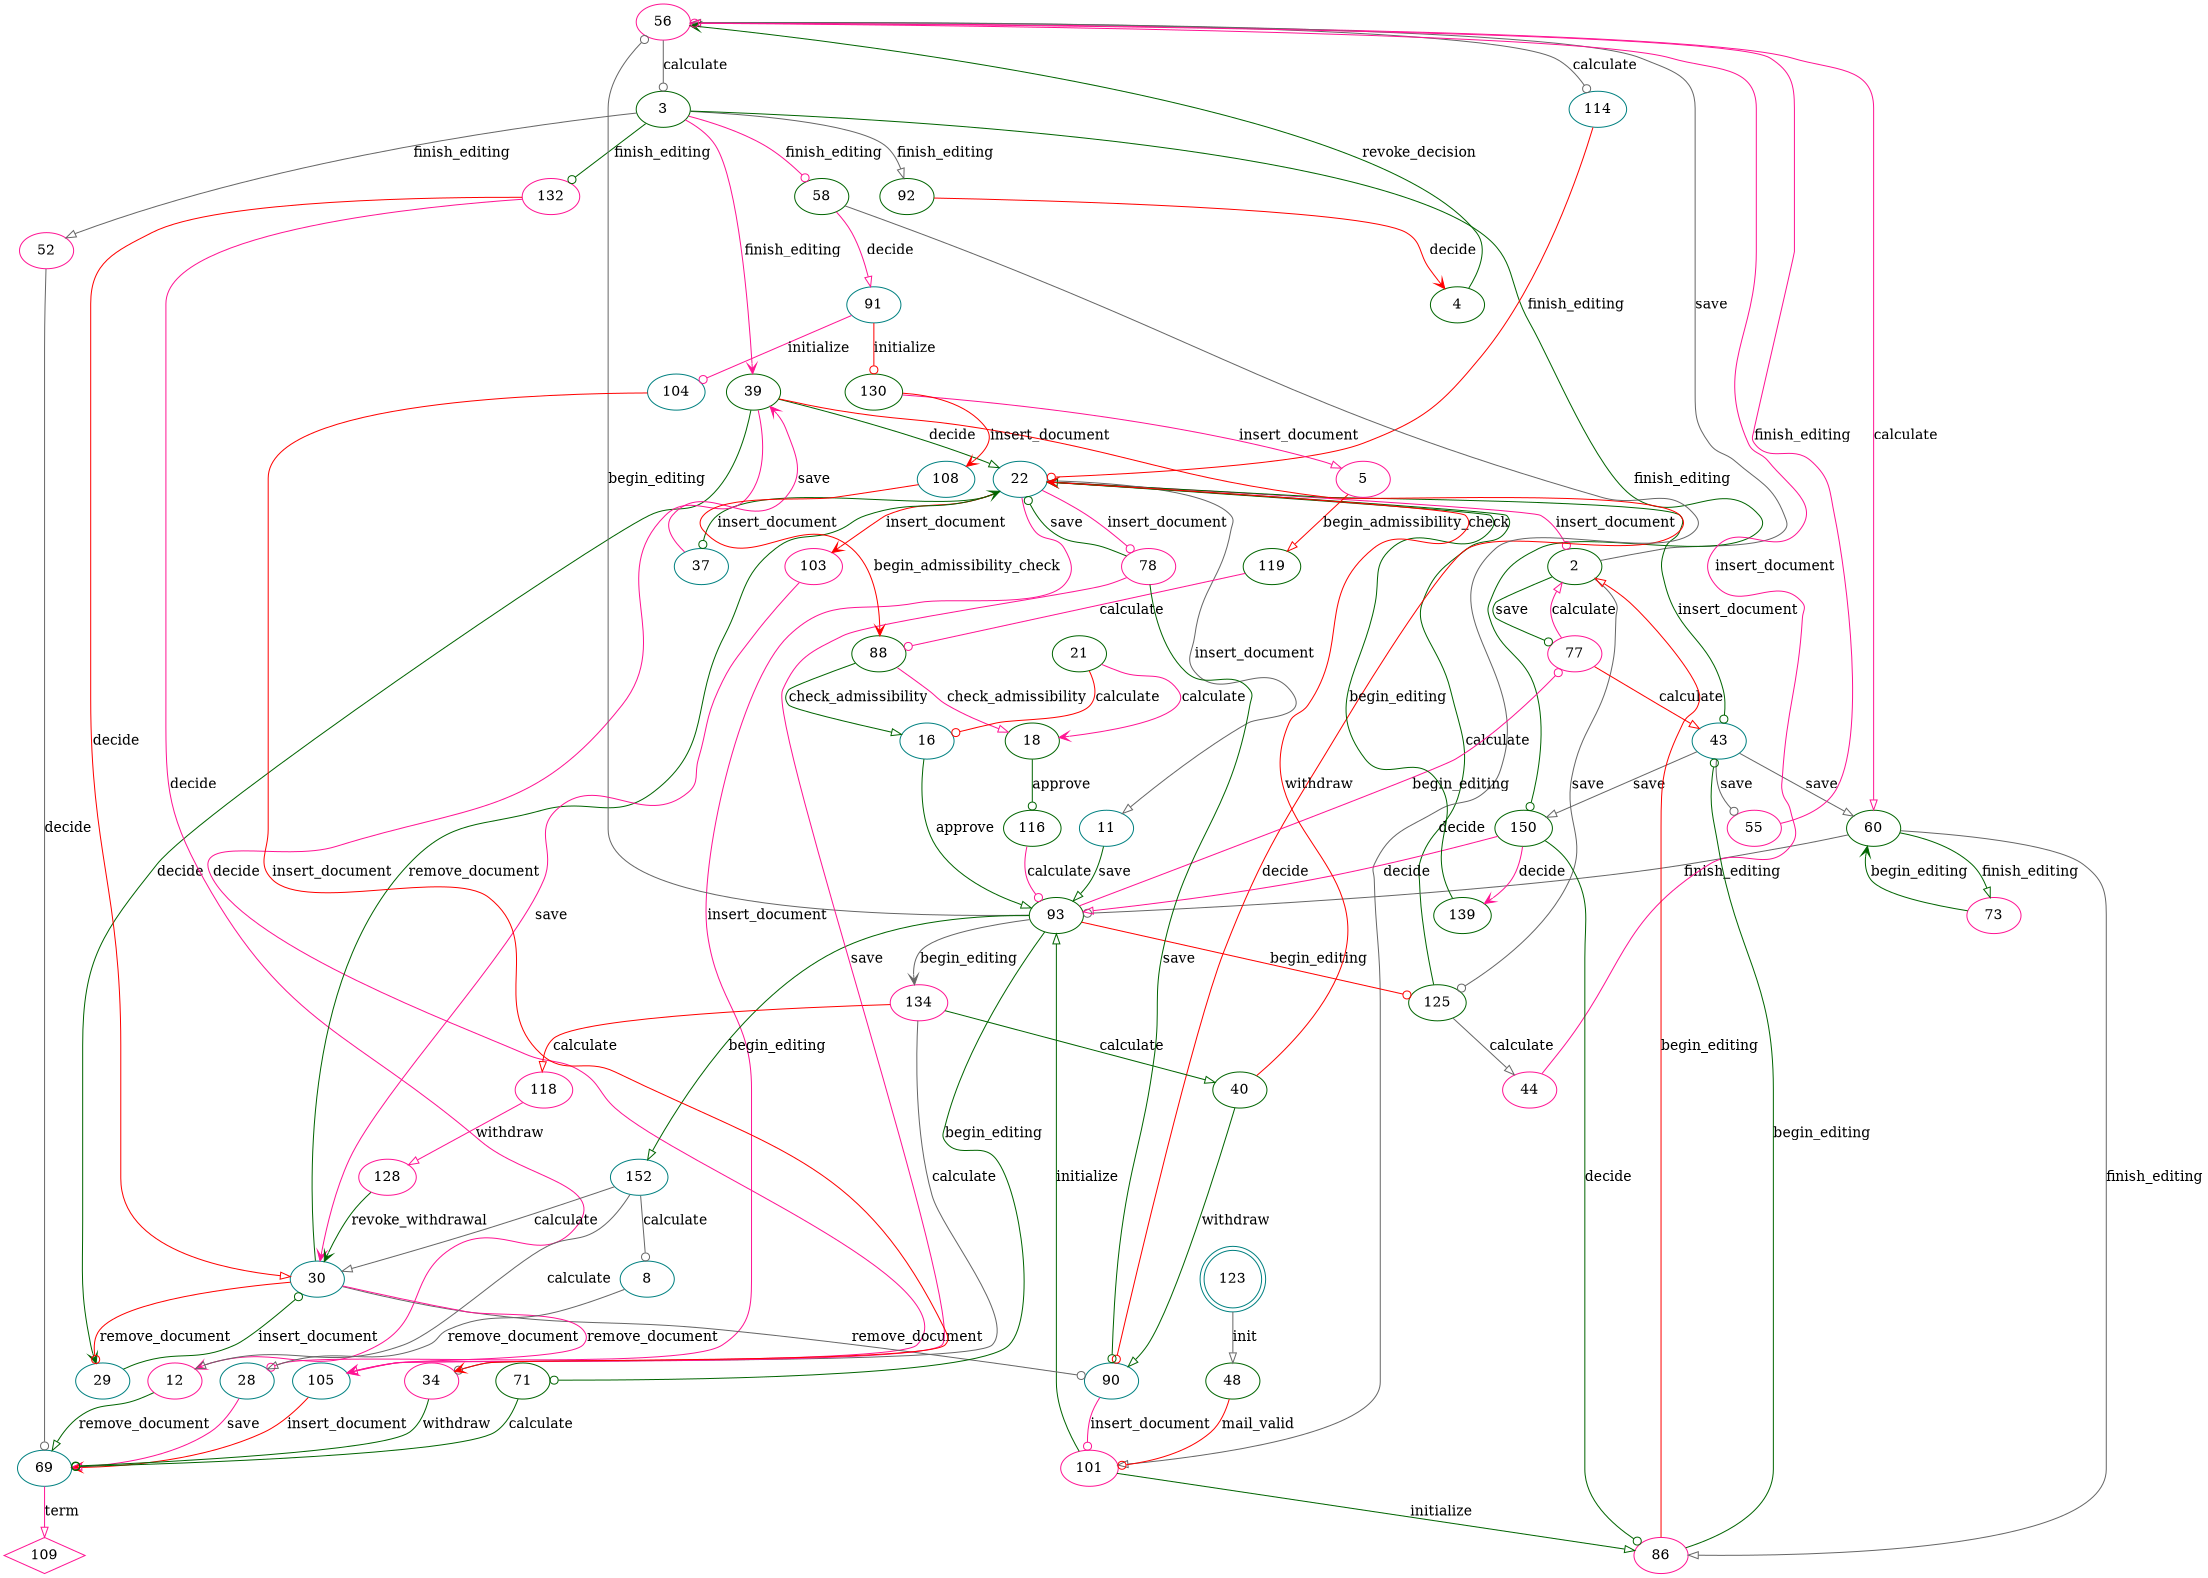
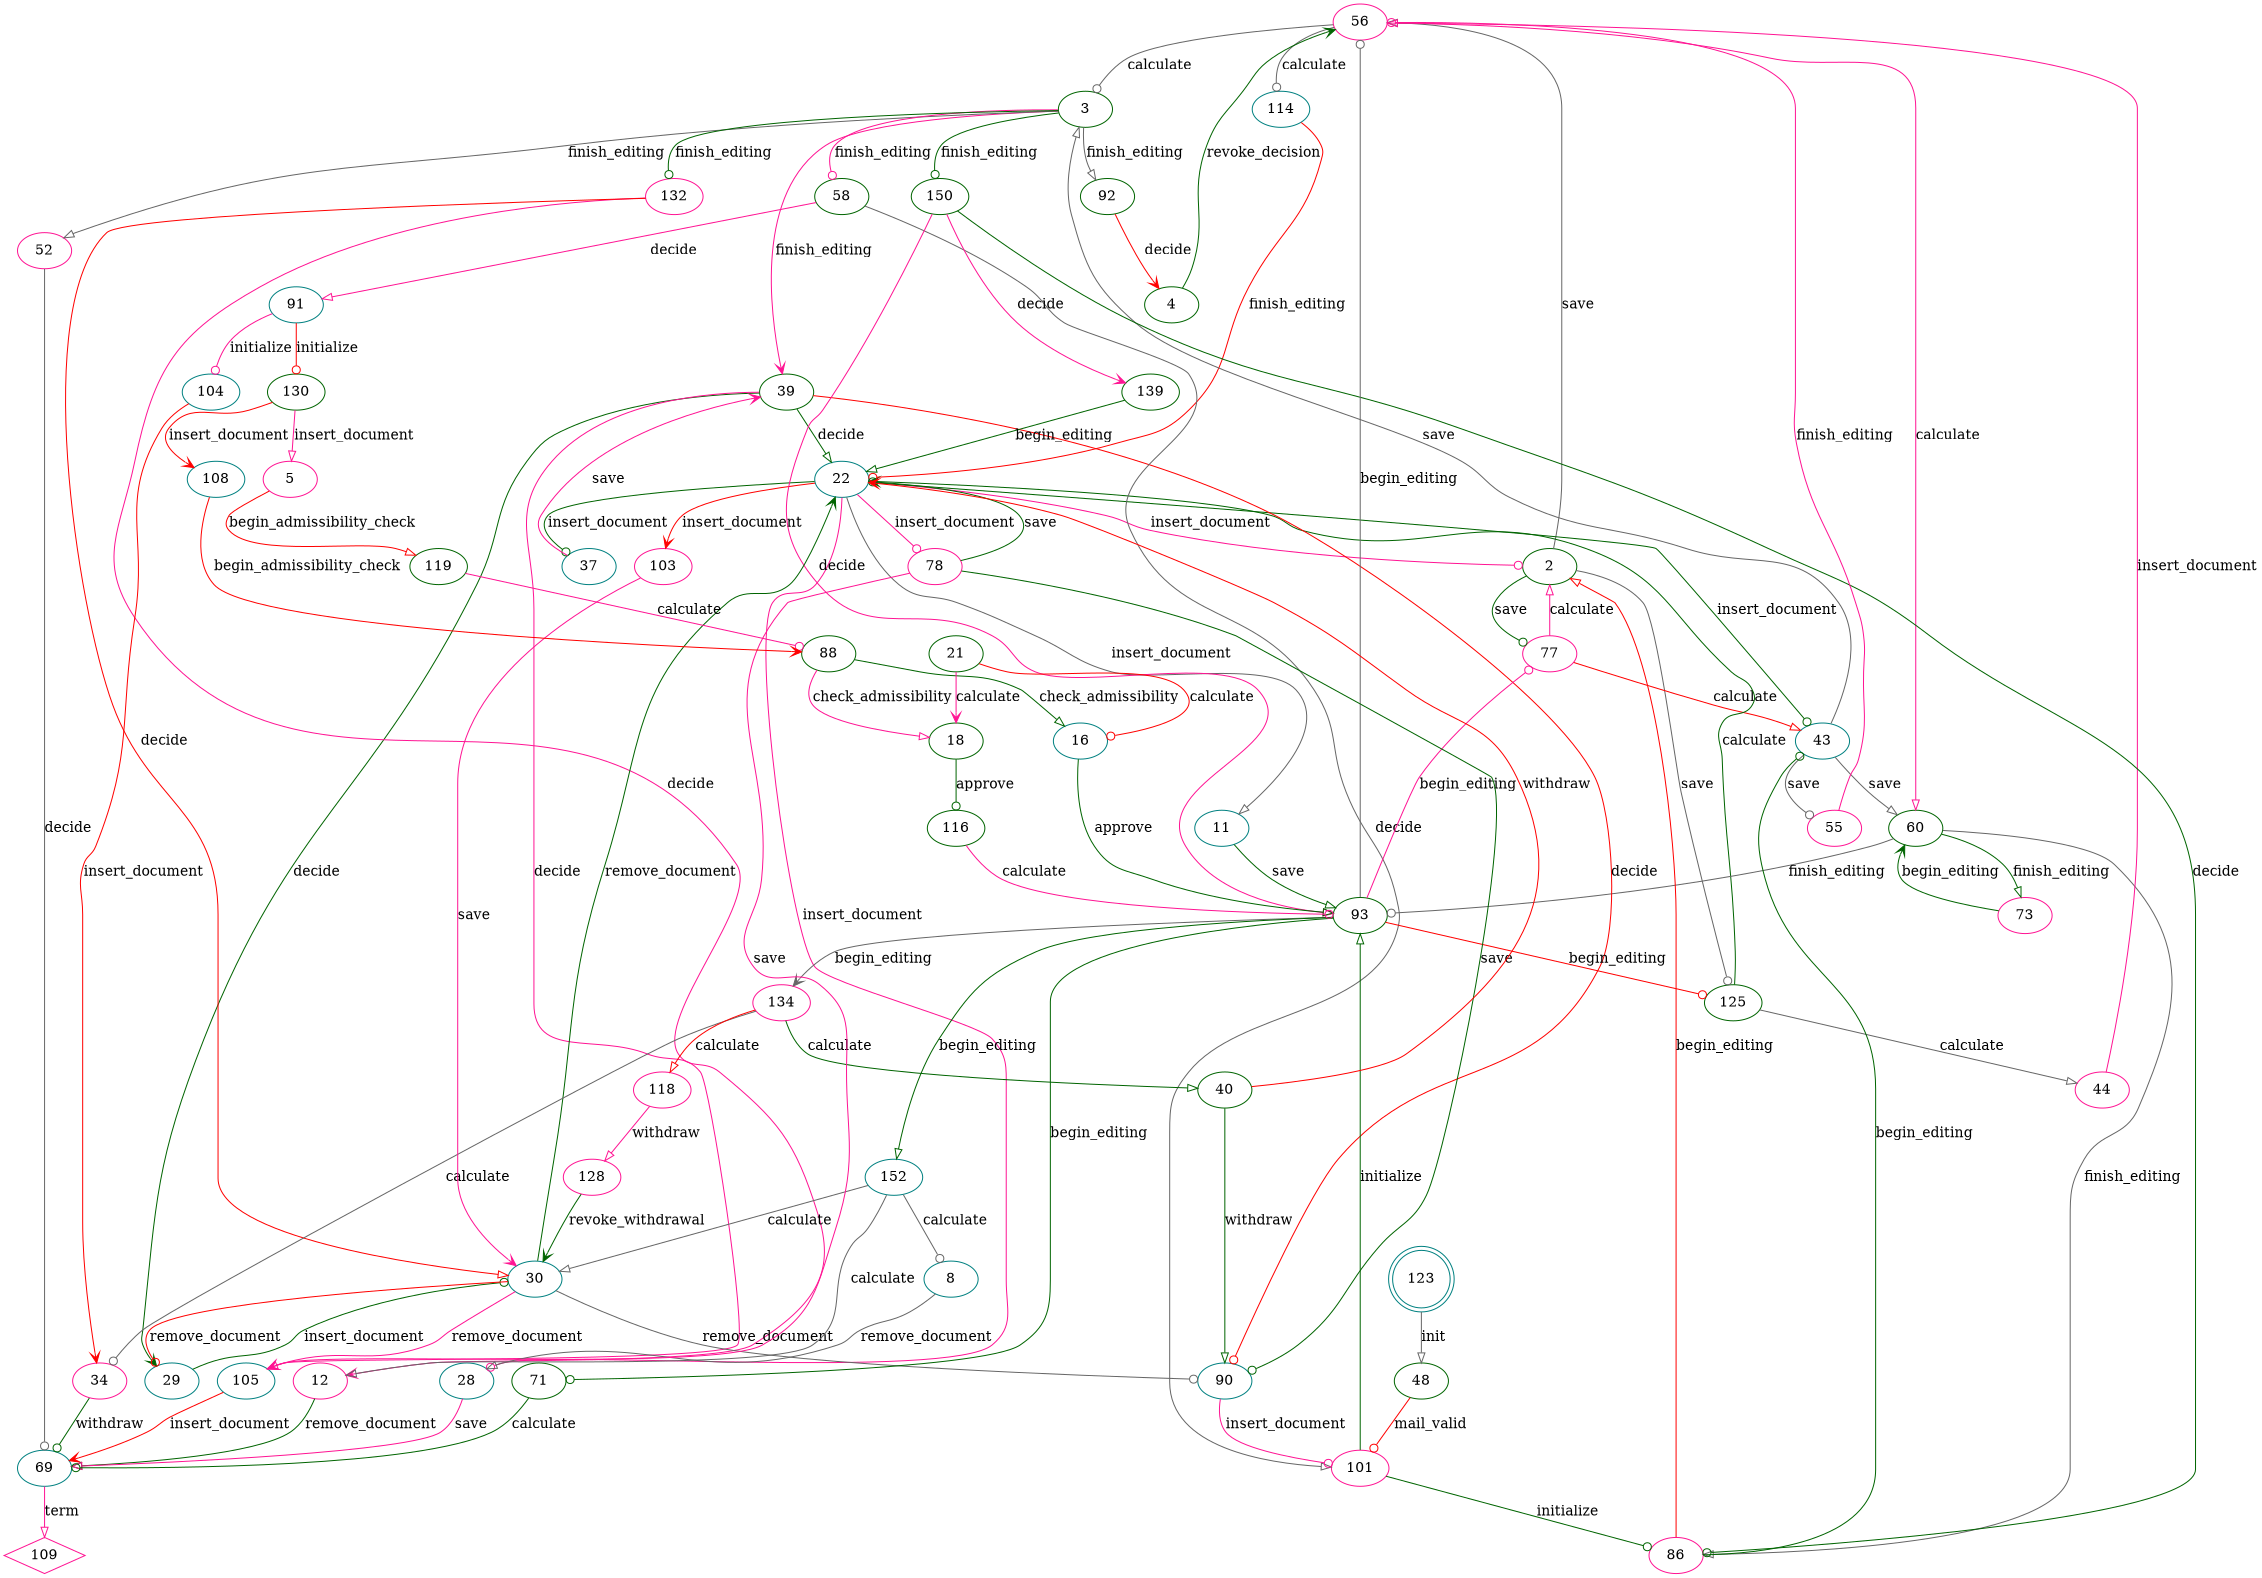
(1627, 782) -> (1451, 456)
(1371, 1511) -> (1515, 1511)
